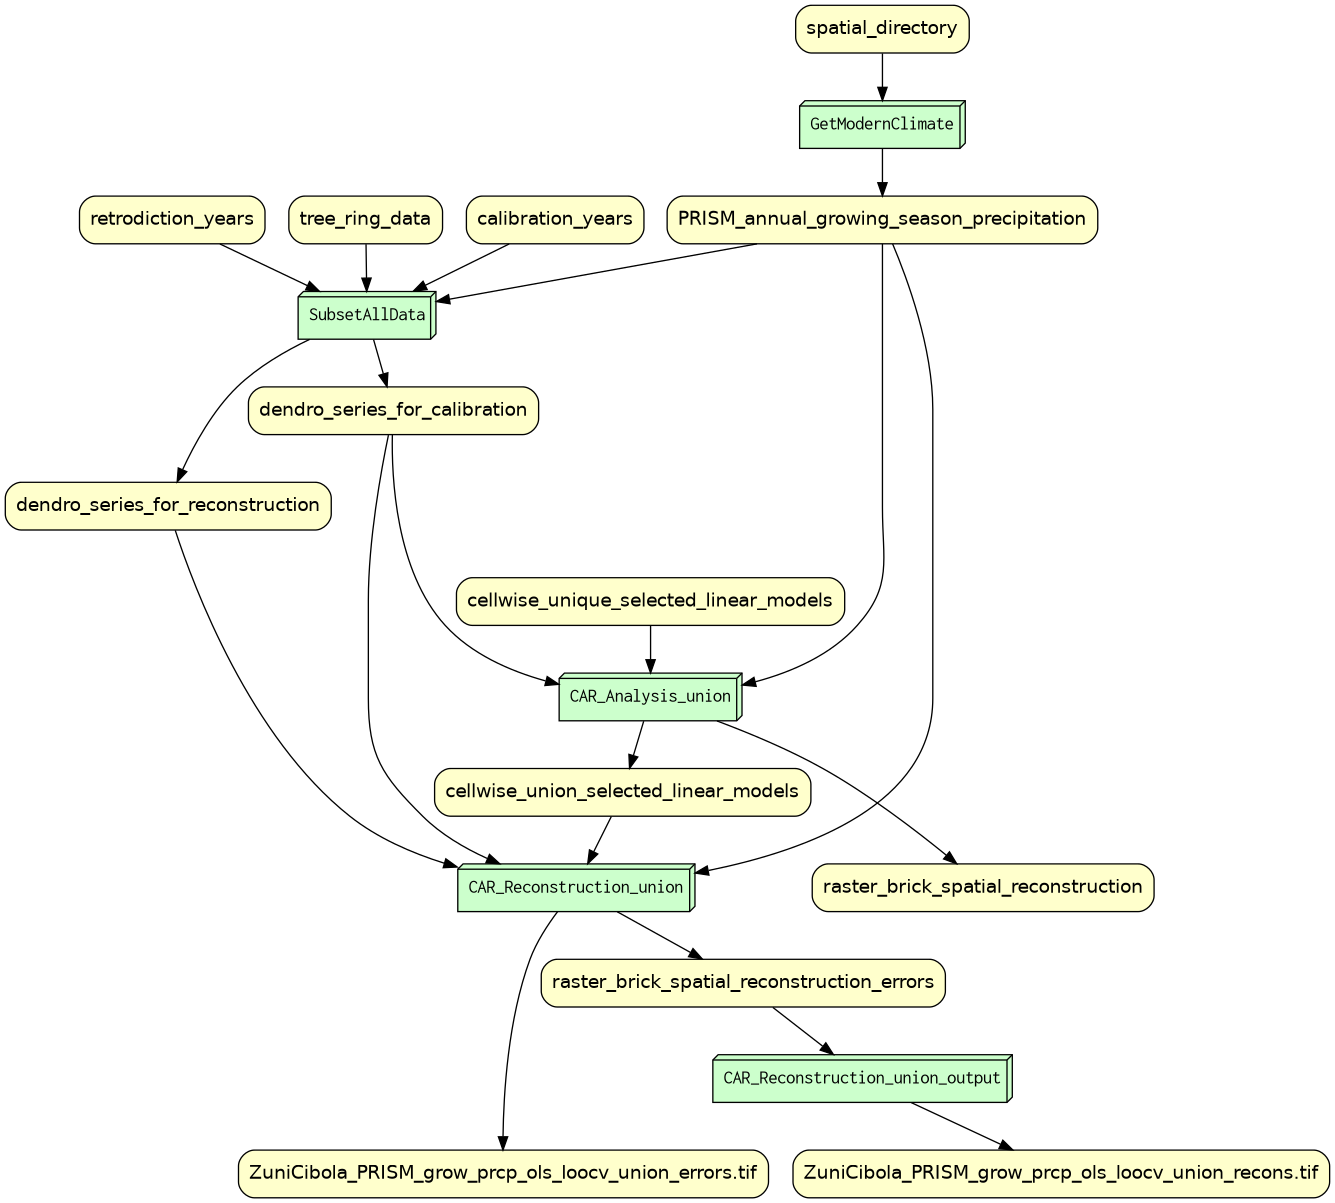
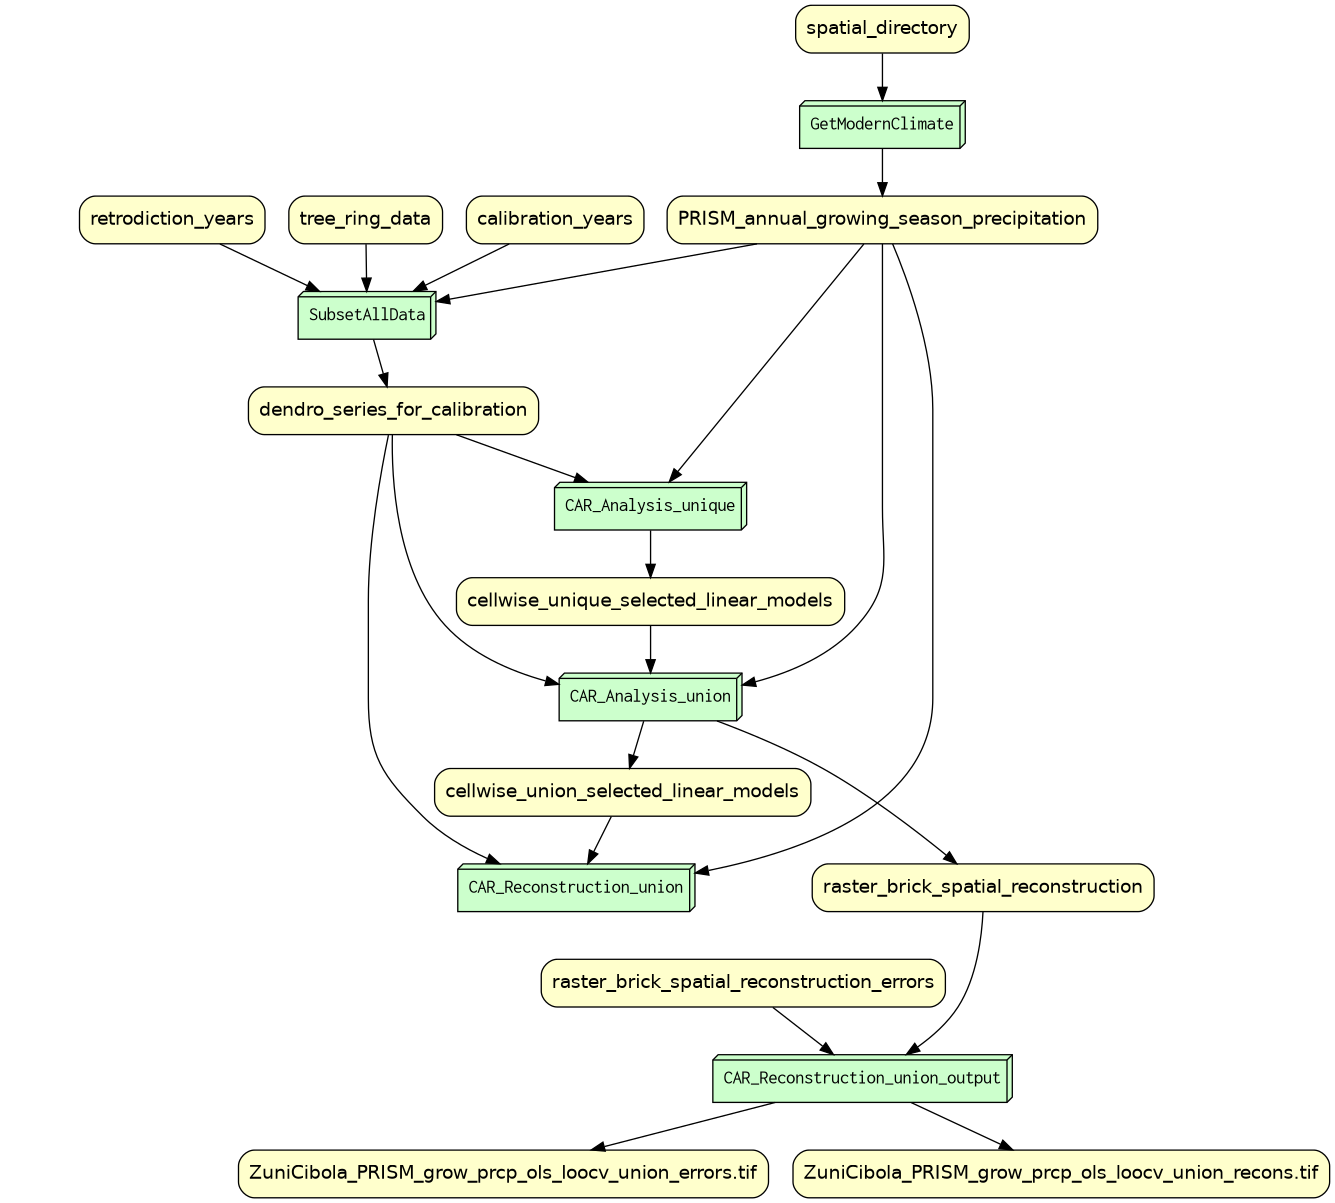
(168, 506) -> none
none -> (651, 506)
(654, 932) -> none
none -> (968, 988)
(514, 1020) -> (690, 1125)
